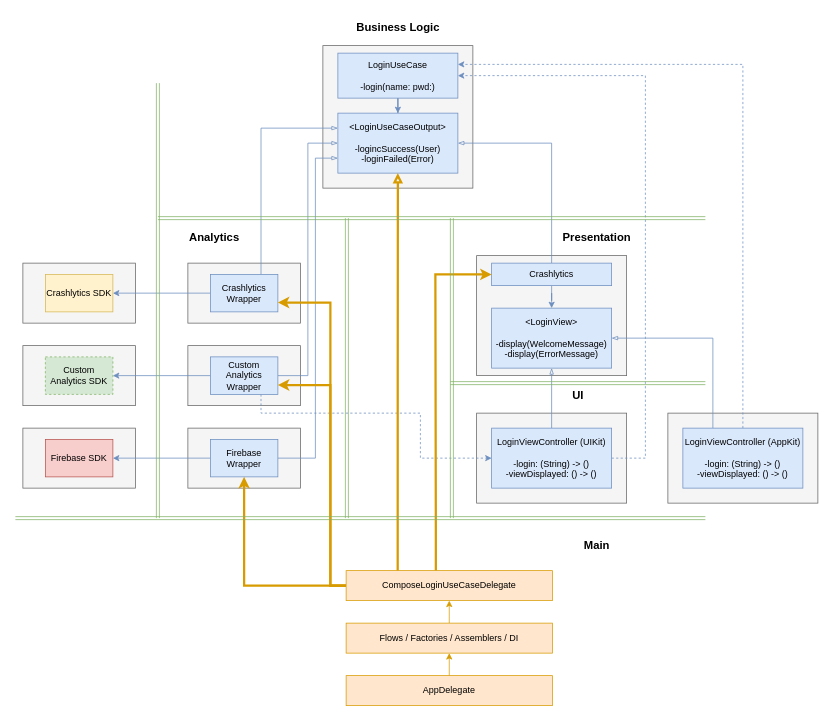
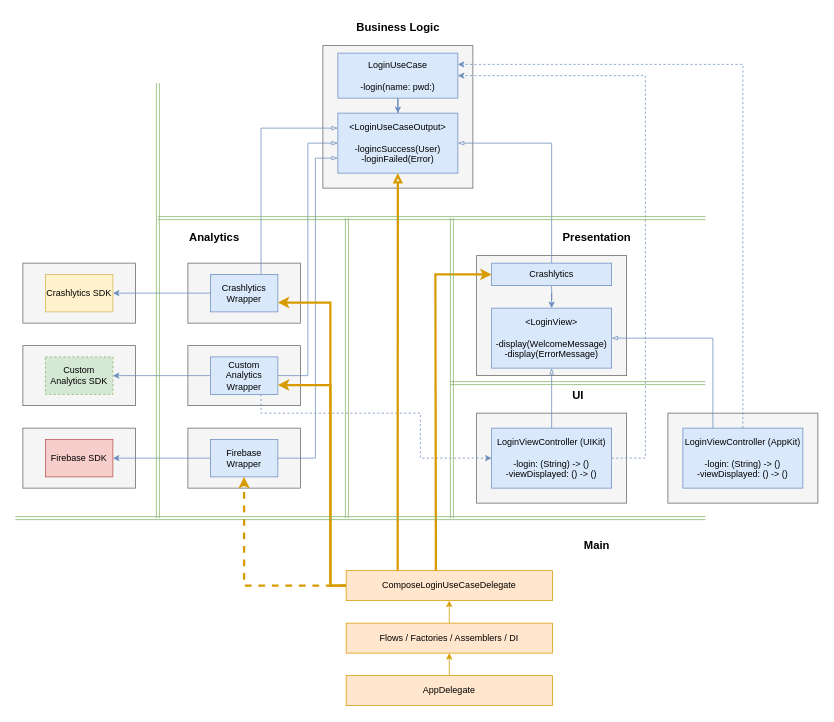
(255, 585) -> (255, 585)
